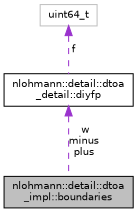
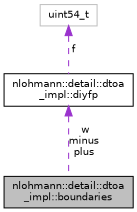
(69, 15) -> (69, 15)
(69, 90) -> (69, 90)
